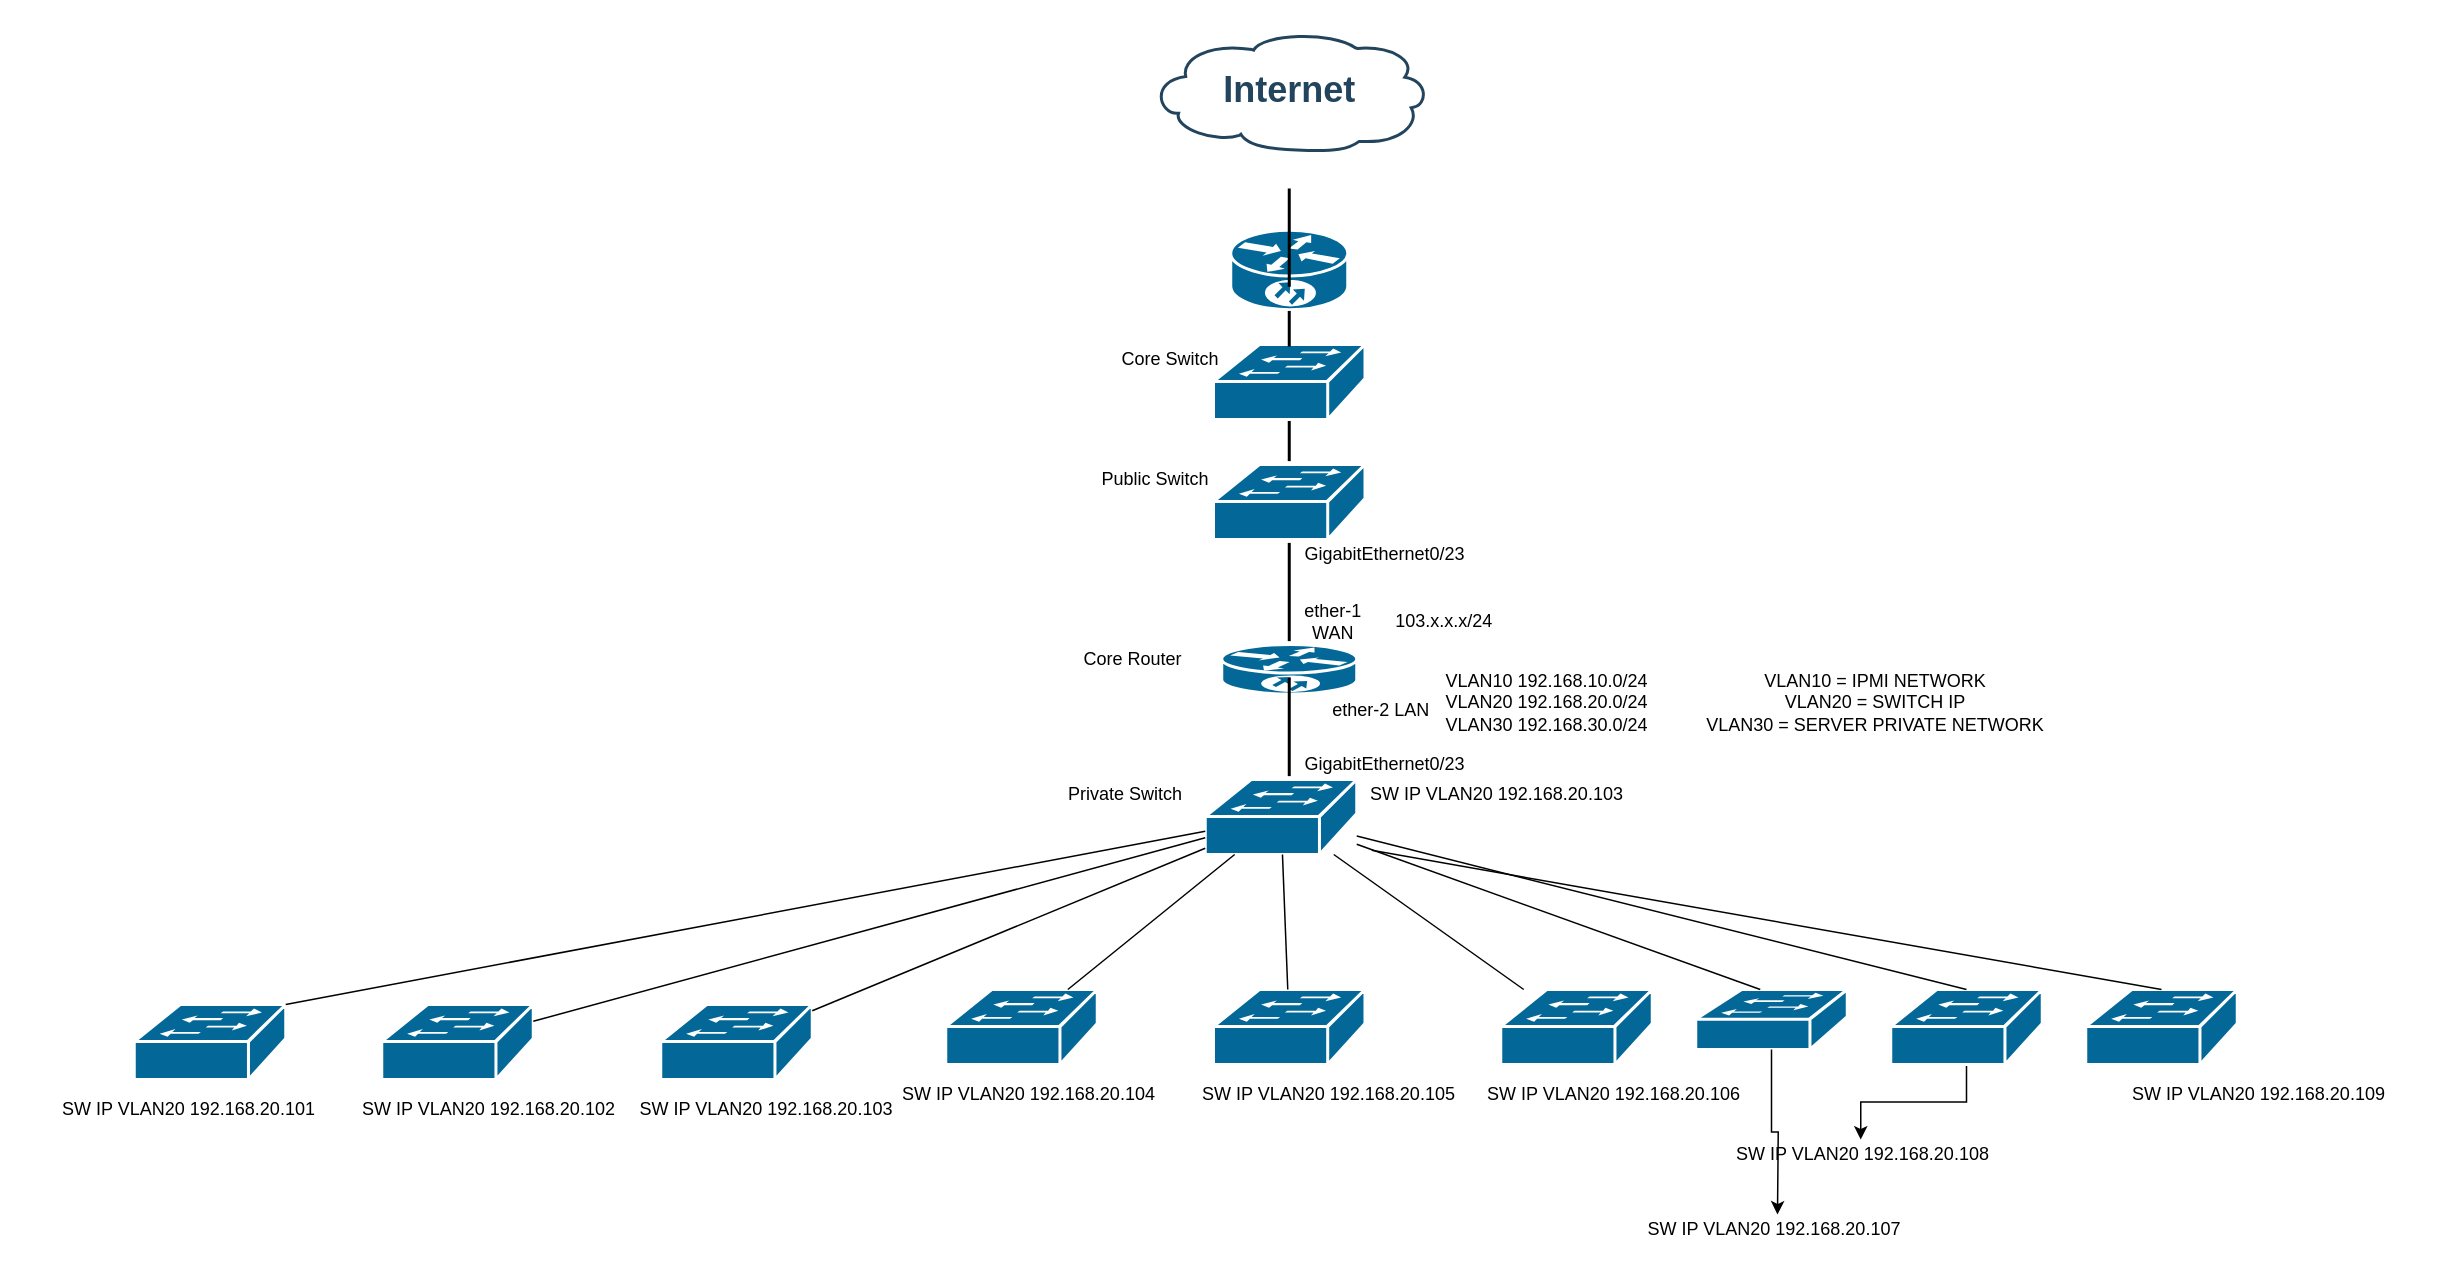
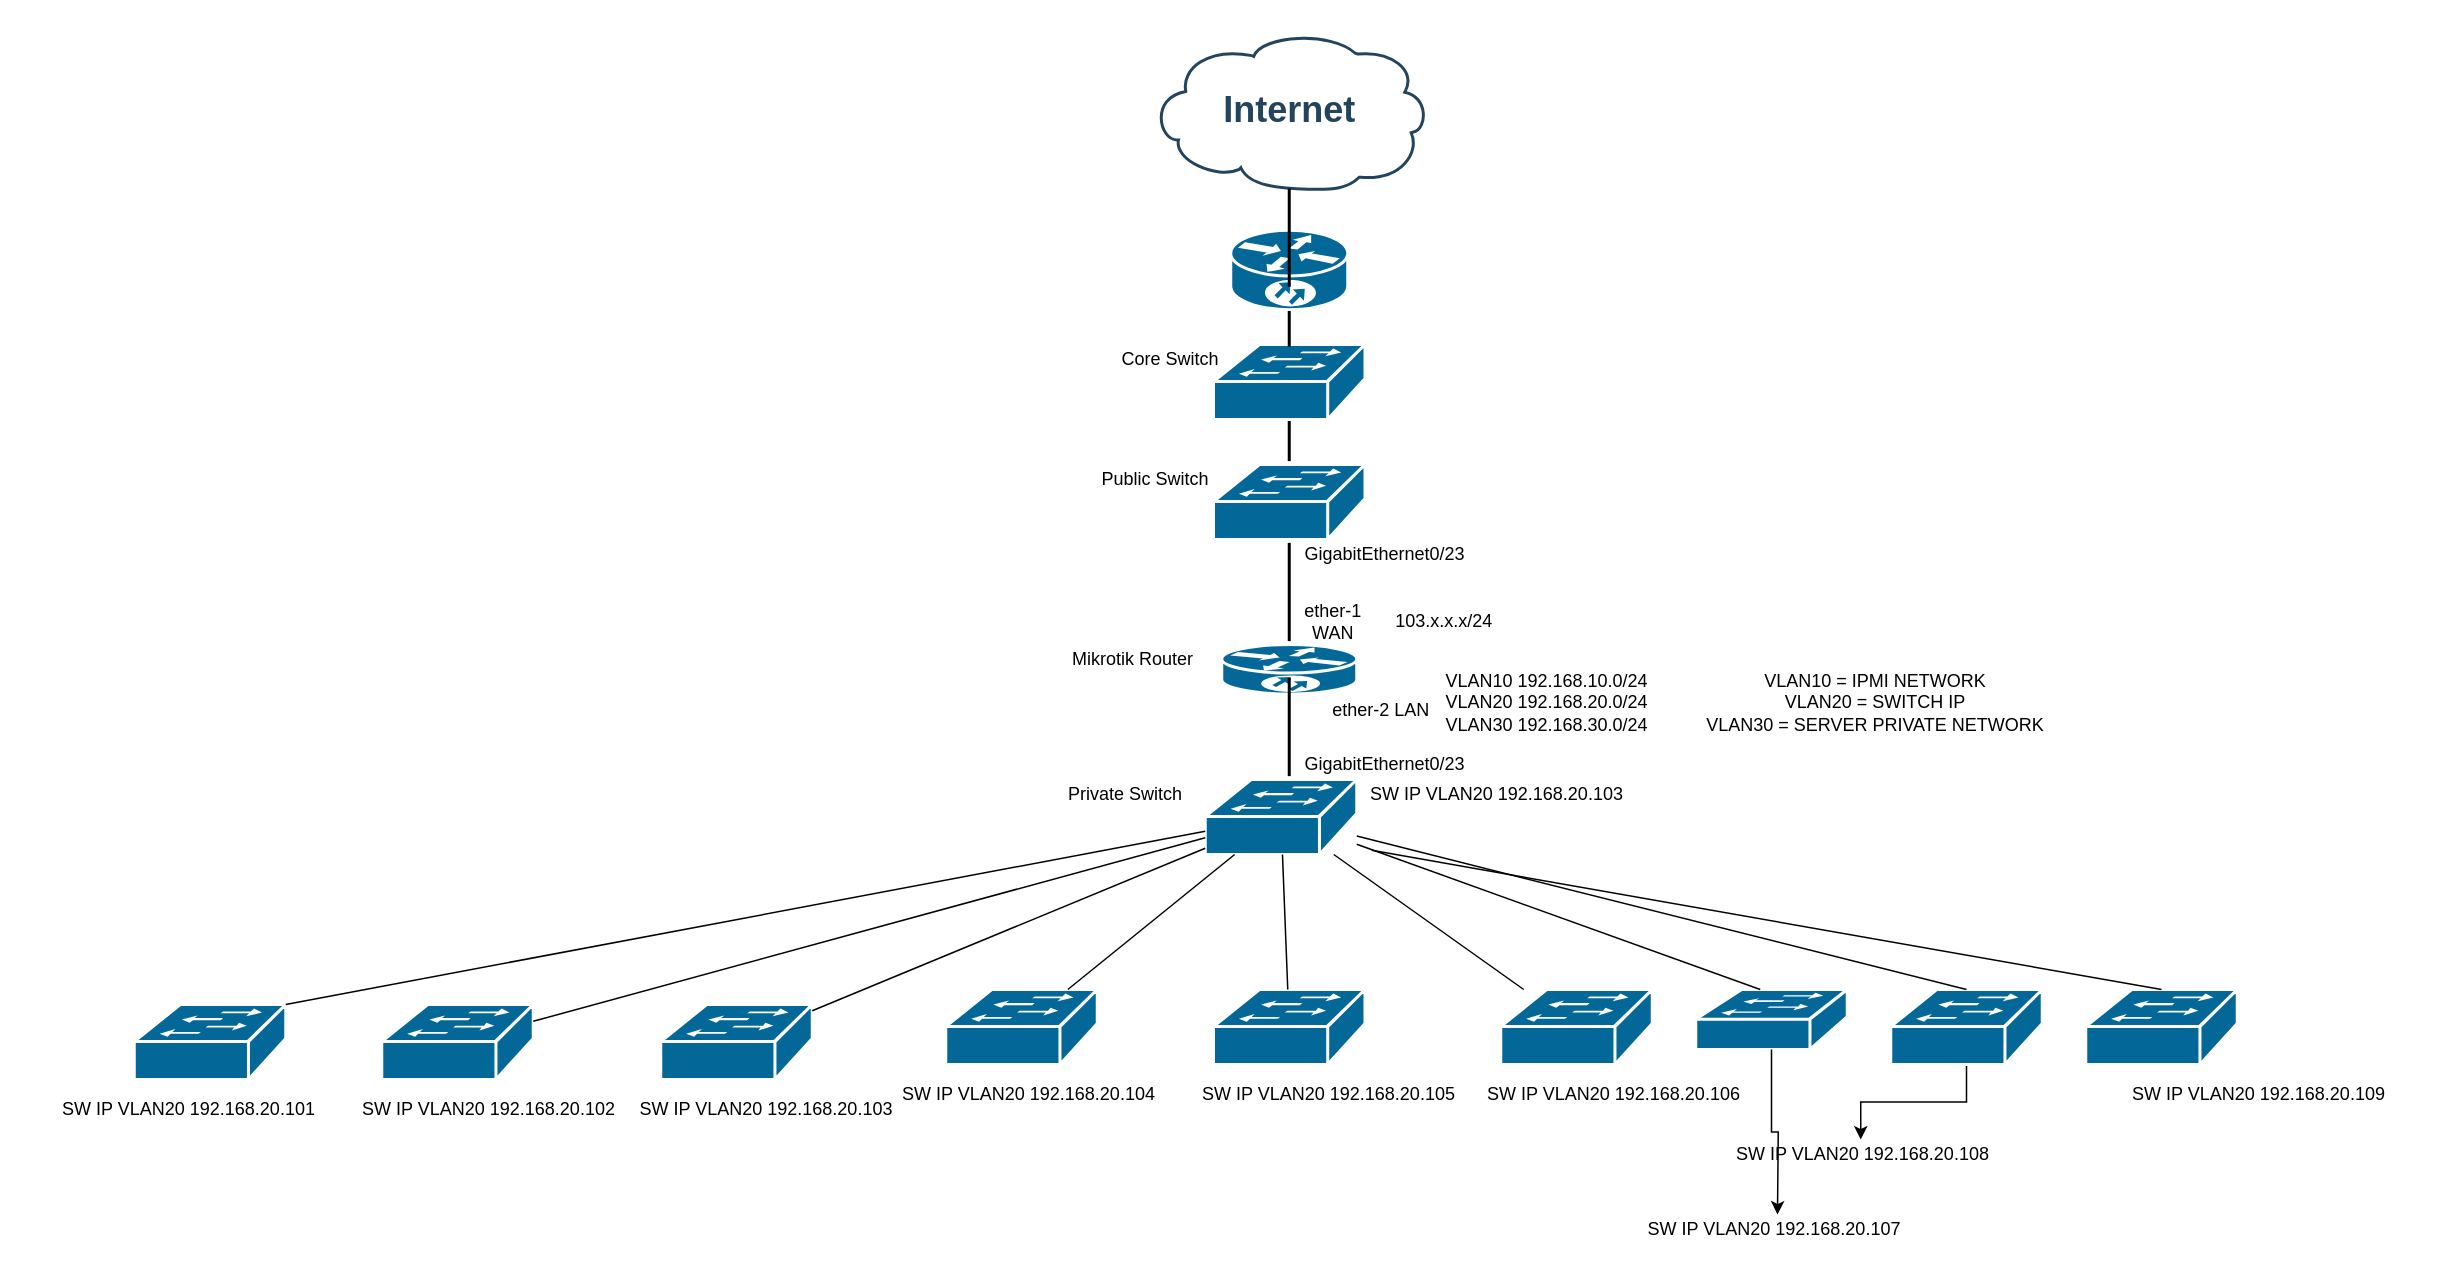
(1289, 91) -> (1289, 110)
(1133, 659) -> (1133, 659)
